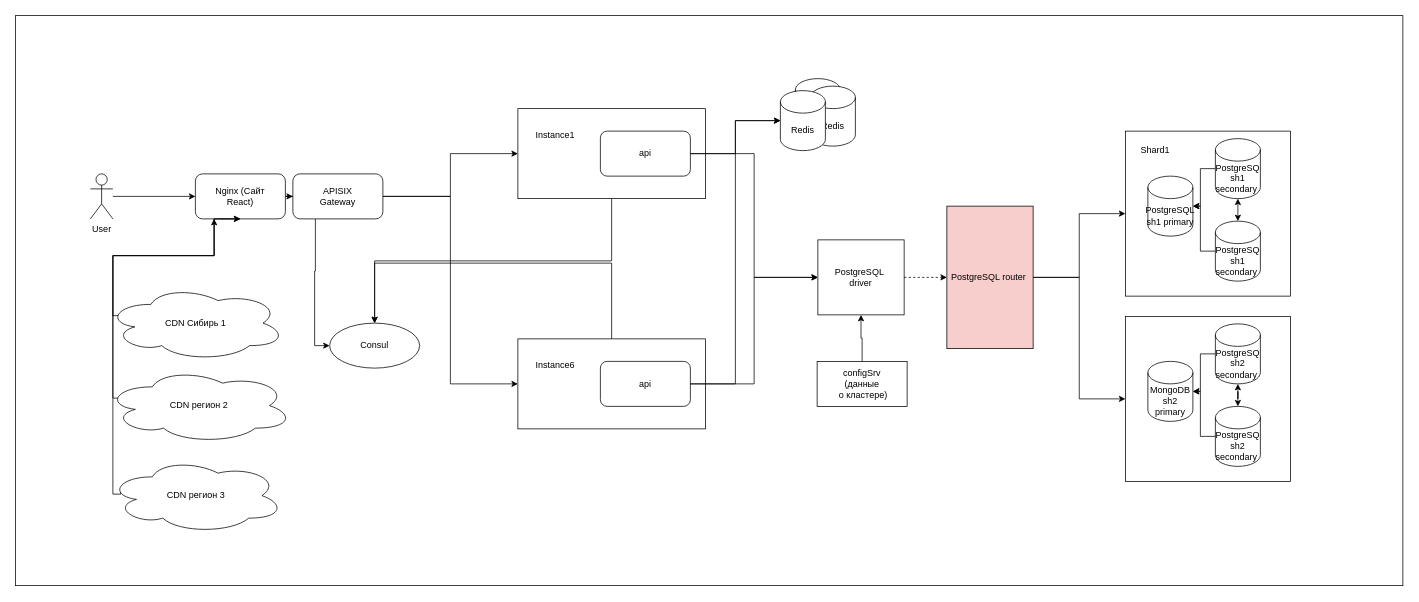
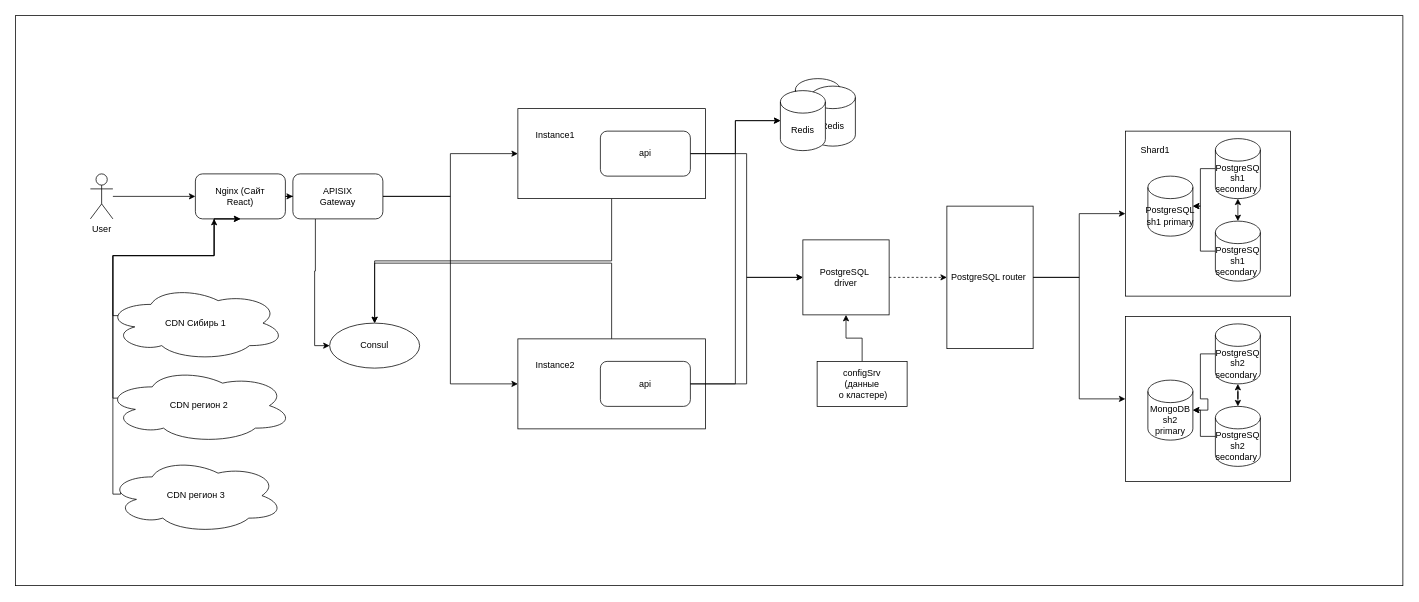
(861, 277) -> (846, 277)
(990, 277) -> (990, 277)
(555, 365) -> (555, 365)
(1170, 391) -> (1170, 410)
